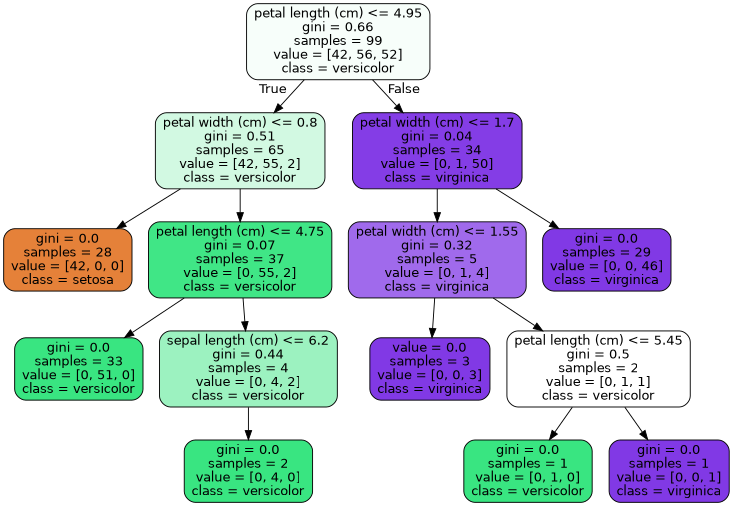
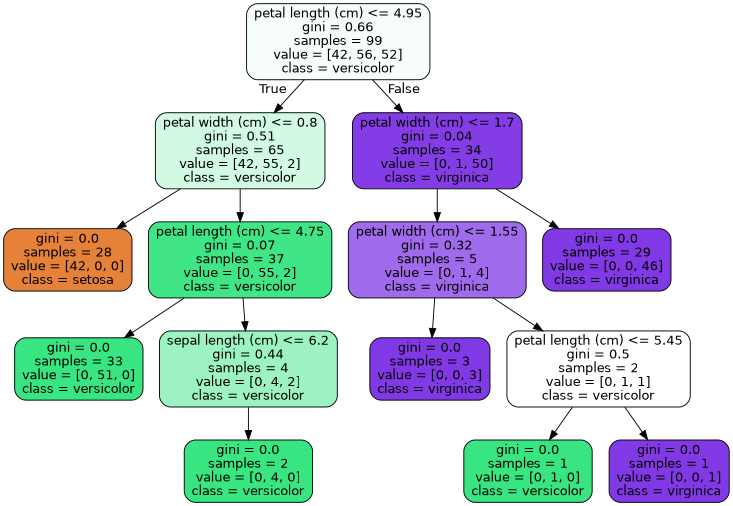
(430, 369) -> (430, 369)
